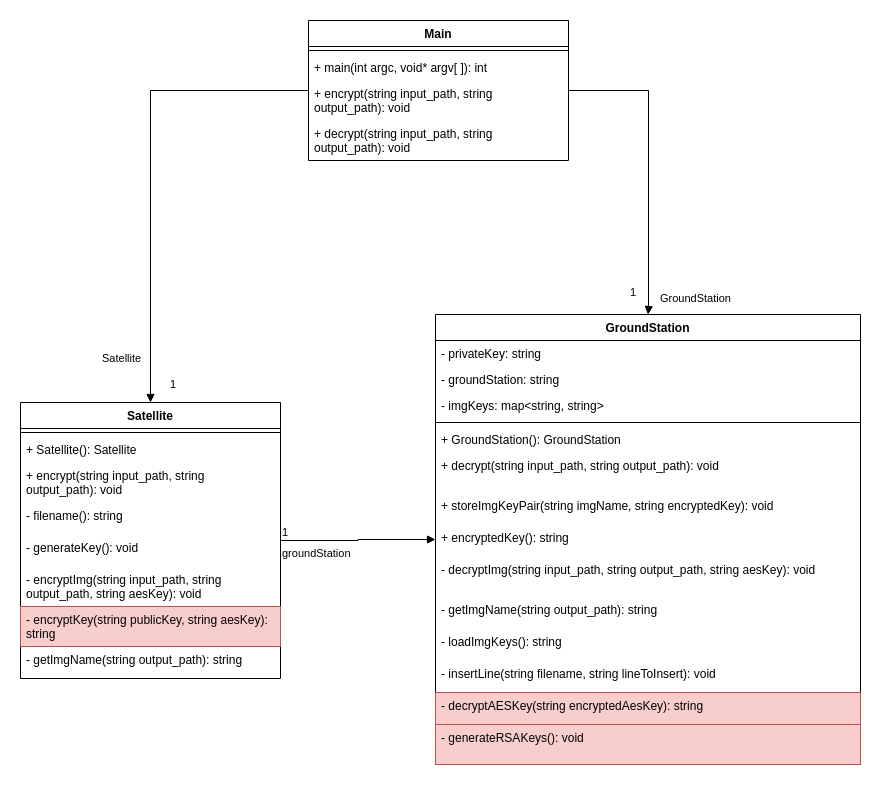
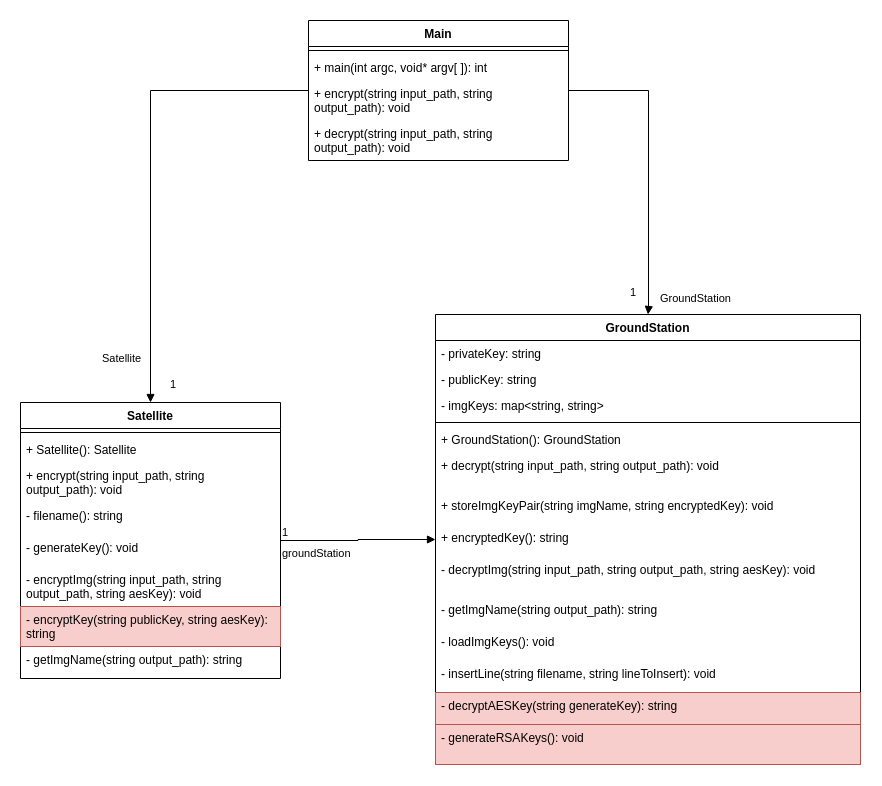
(511, 381) -> (496, 381)
(511, 643) -> (504, 643)
(590, 707) -> (577, 707)
